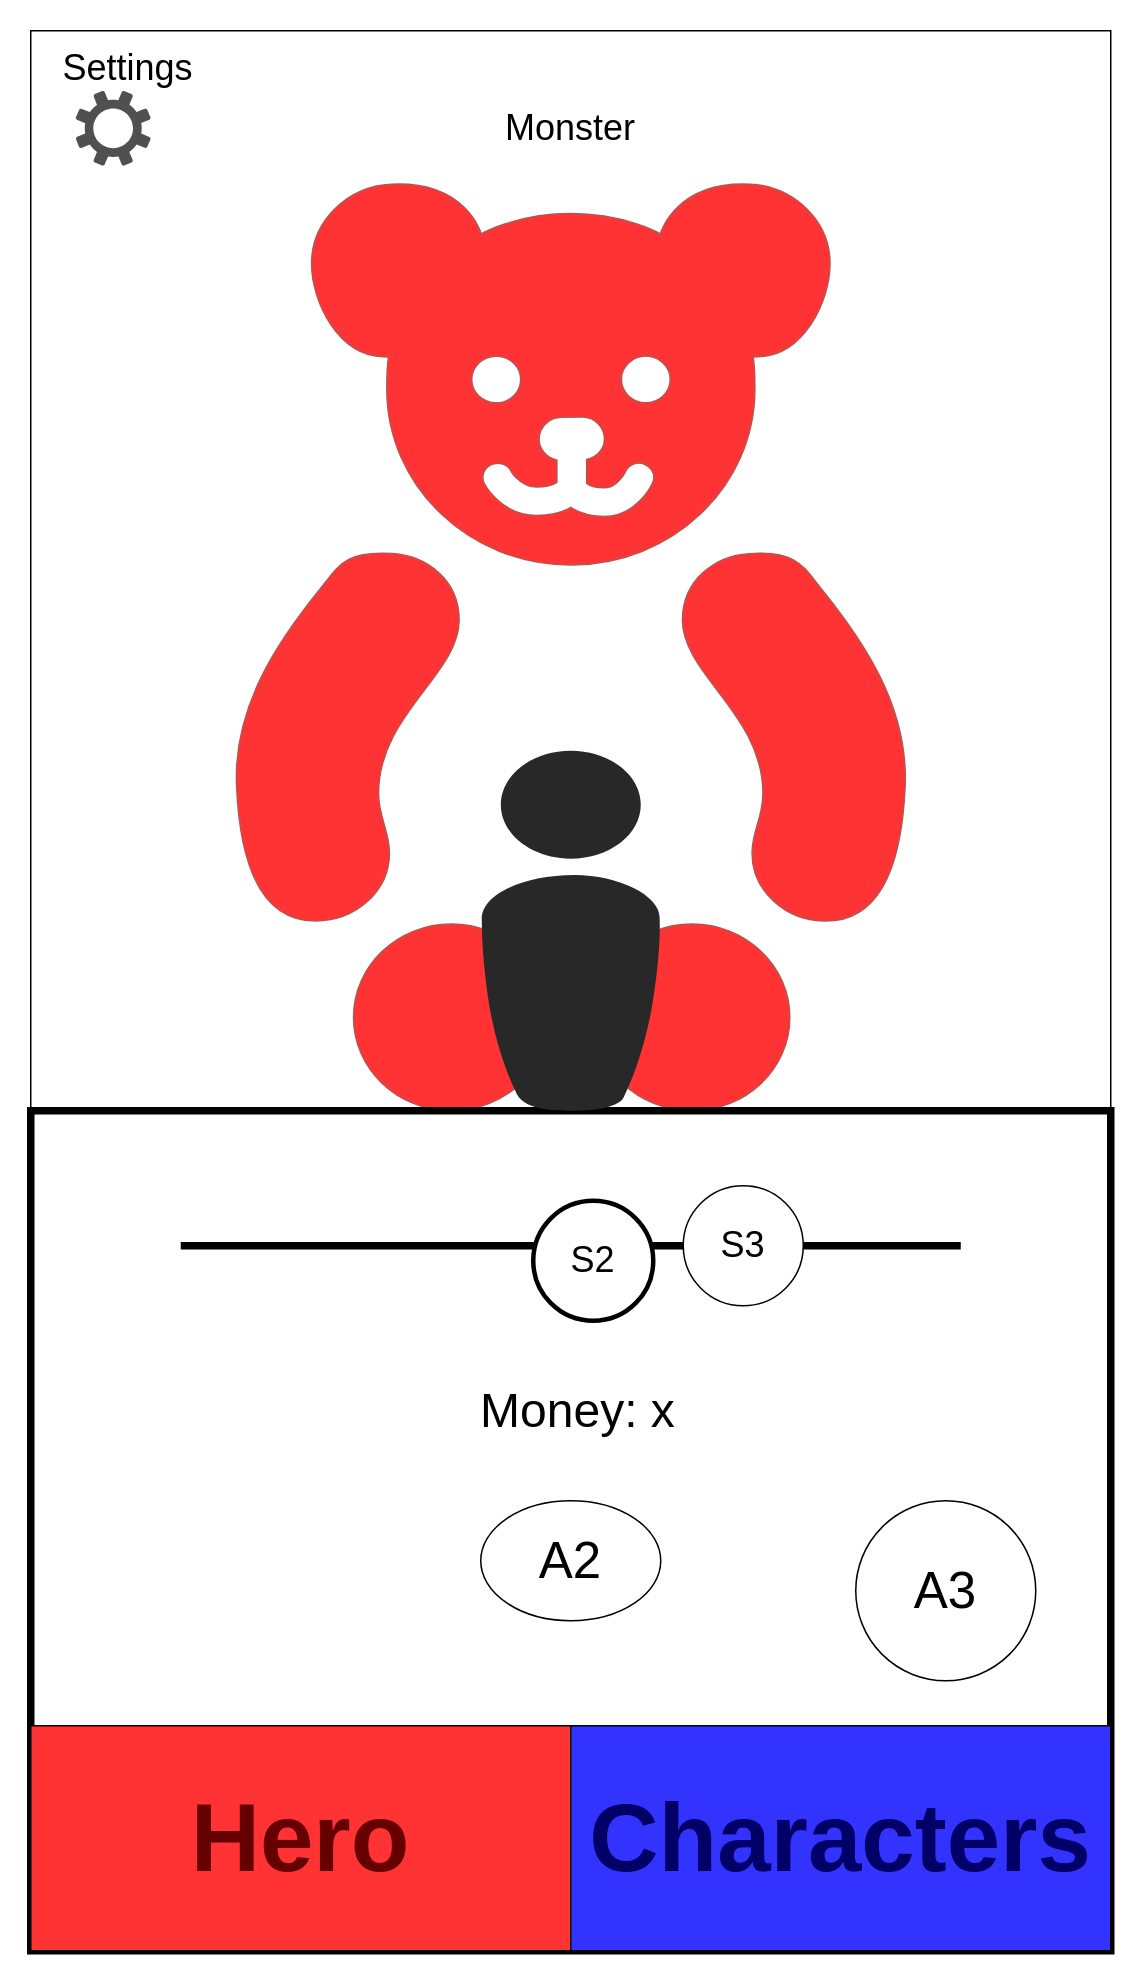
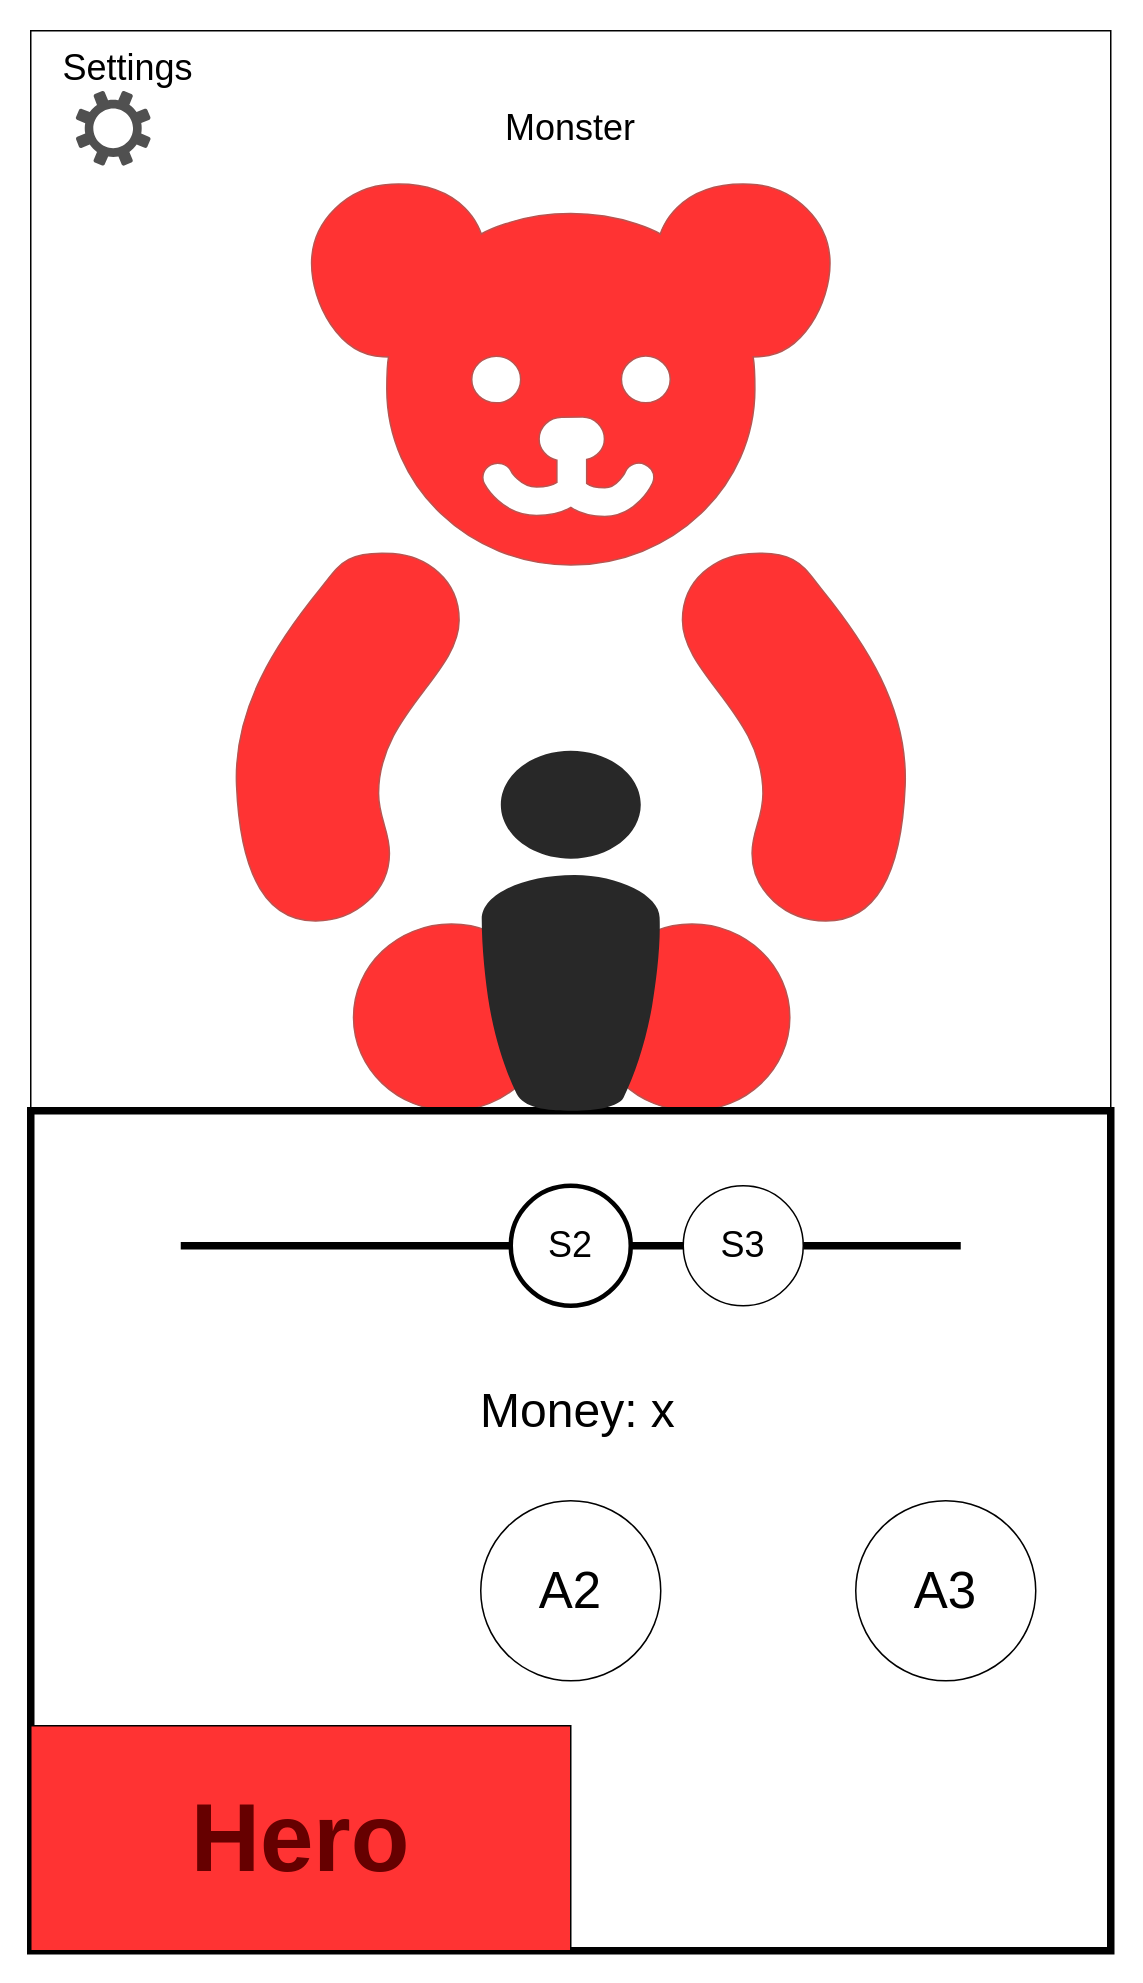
(593, 1261) -> (571, 1246)
(571, 1561) -> (571, 1591)
(841, 1838) -> none
